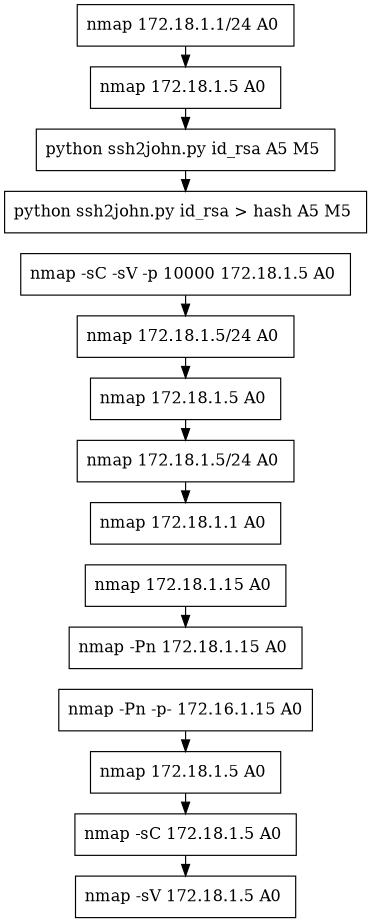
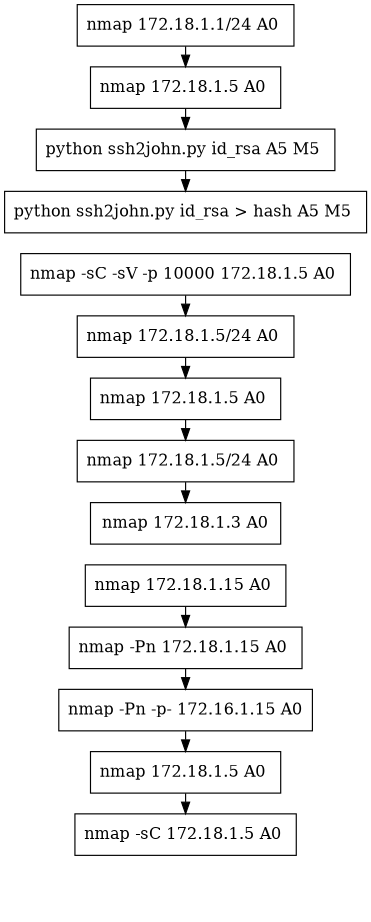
(186, 523) -> (186, 523)
none -> (186, 673)
(186, 897) -> none
